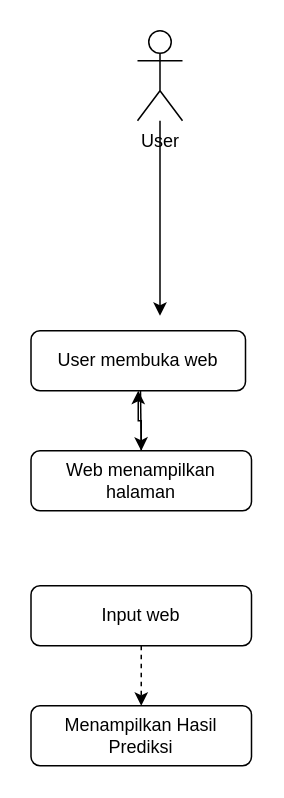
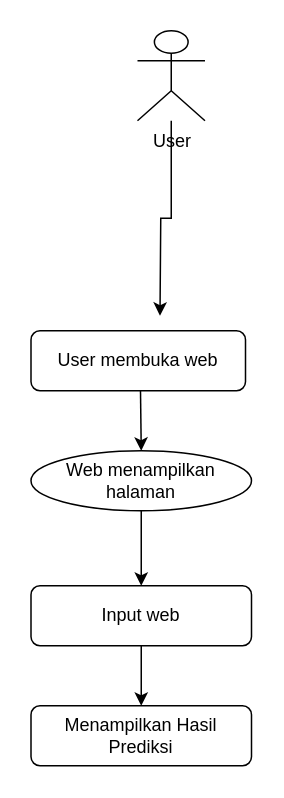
(160, 76) -> (171, 76)
(138, 411) -> (141, 543)
(141, 481) -> (141, 481)
(141, 670) -> (141, 670)
